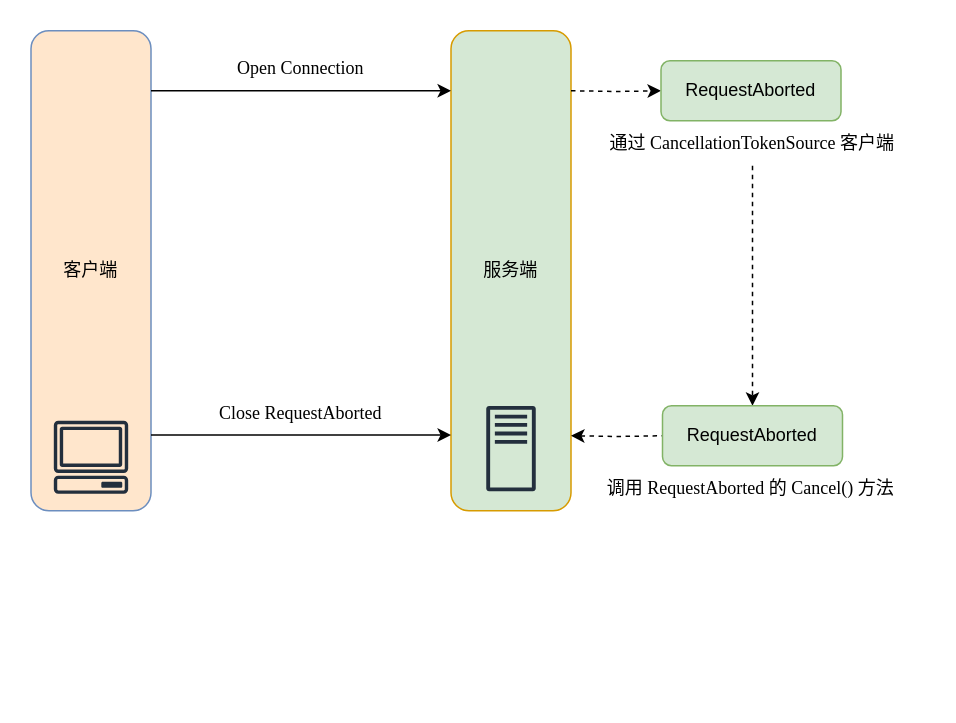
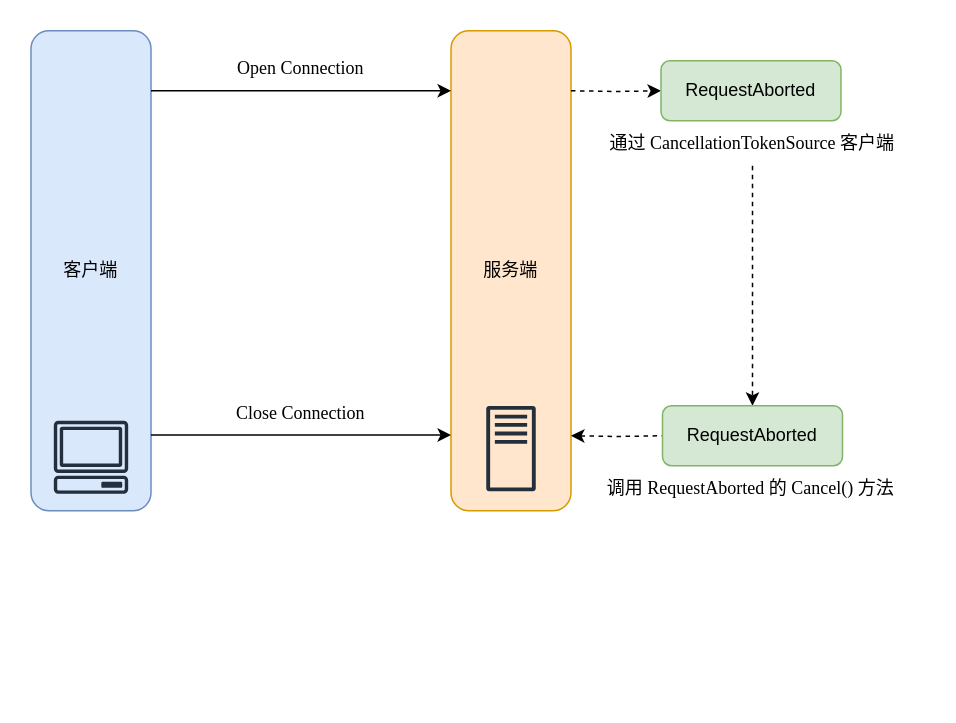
(91, 271) -> (91, 271)
(511, 271) -> (511, 271)
(301, 413) -> (301, 413)
